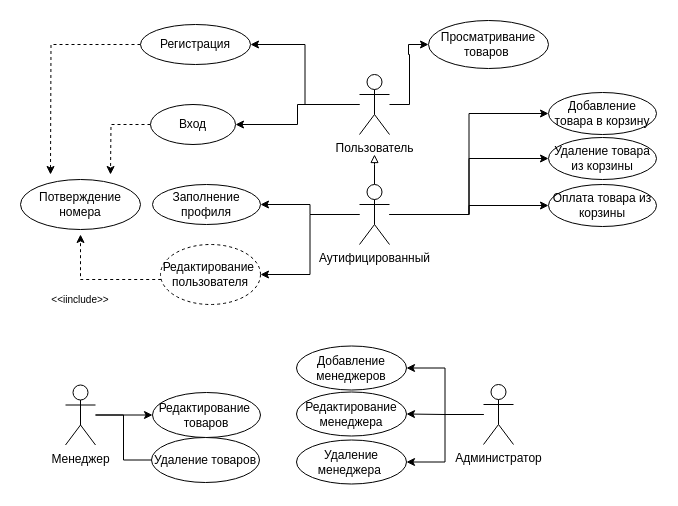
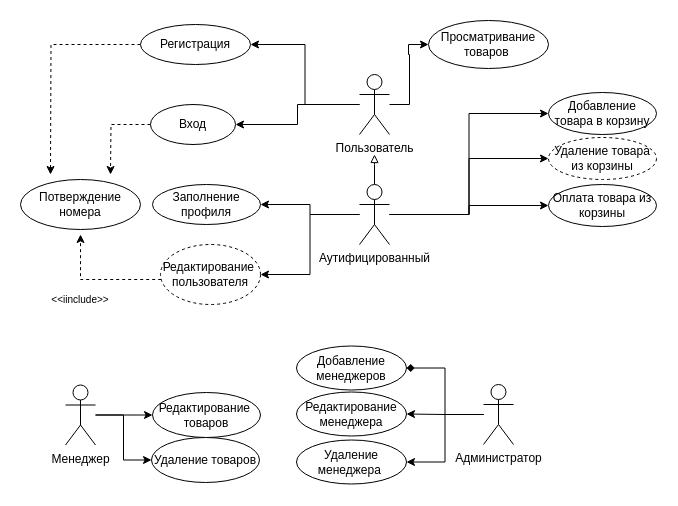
(603, 159) -> (603, 159)
(415, 368) -> (415, 368)
(145, 460) -> (143, 460)
